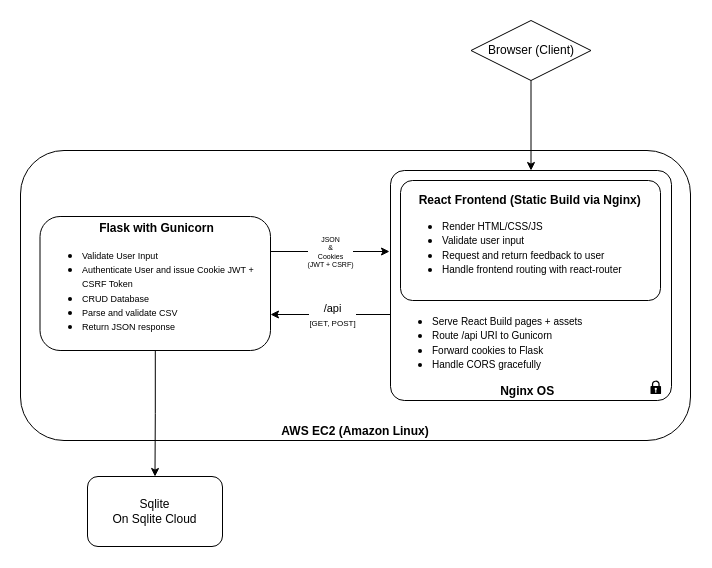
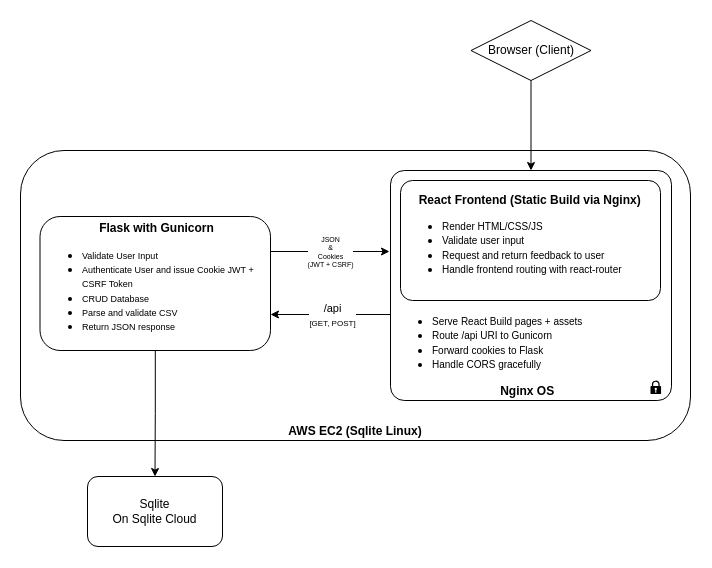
(356, 430) -> (356, 430)
